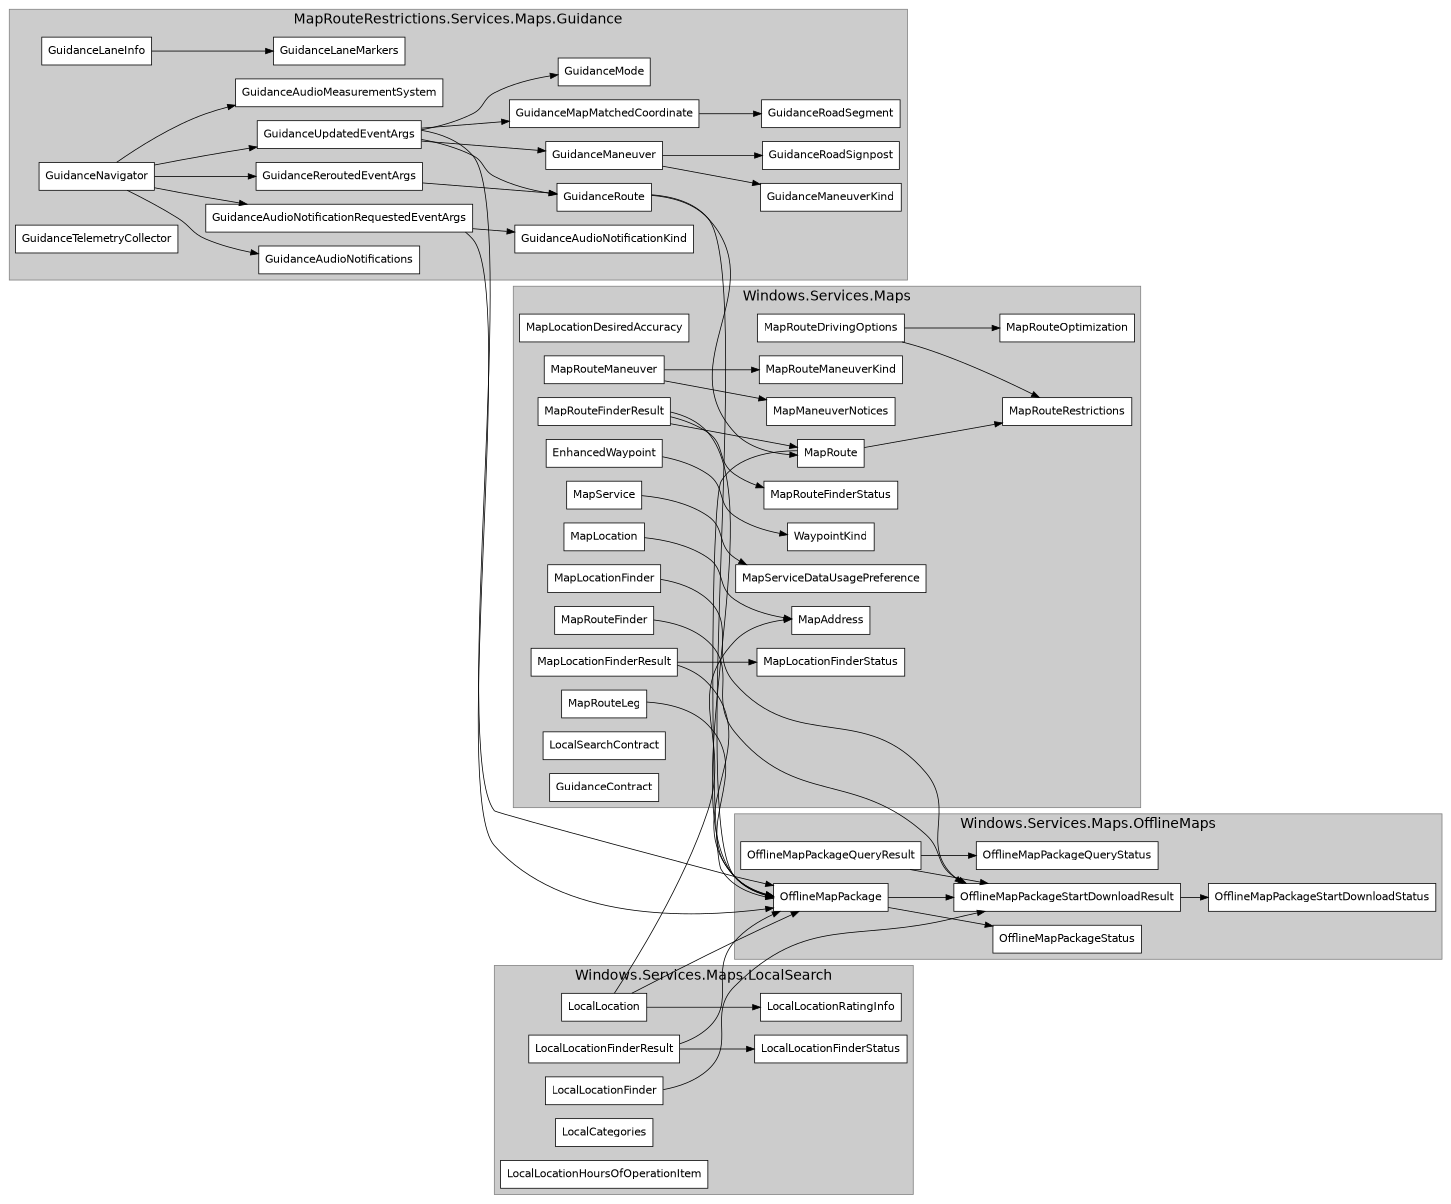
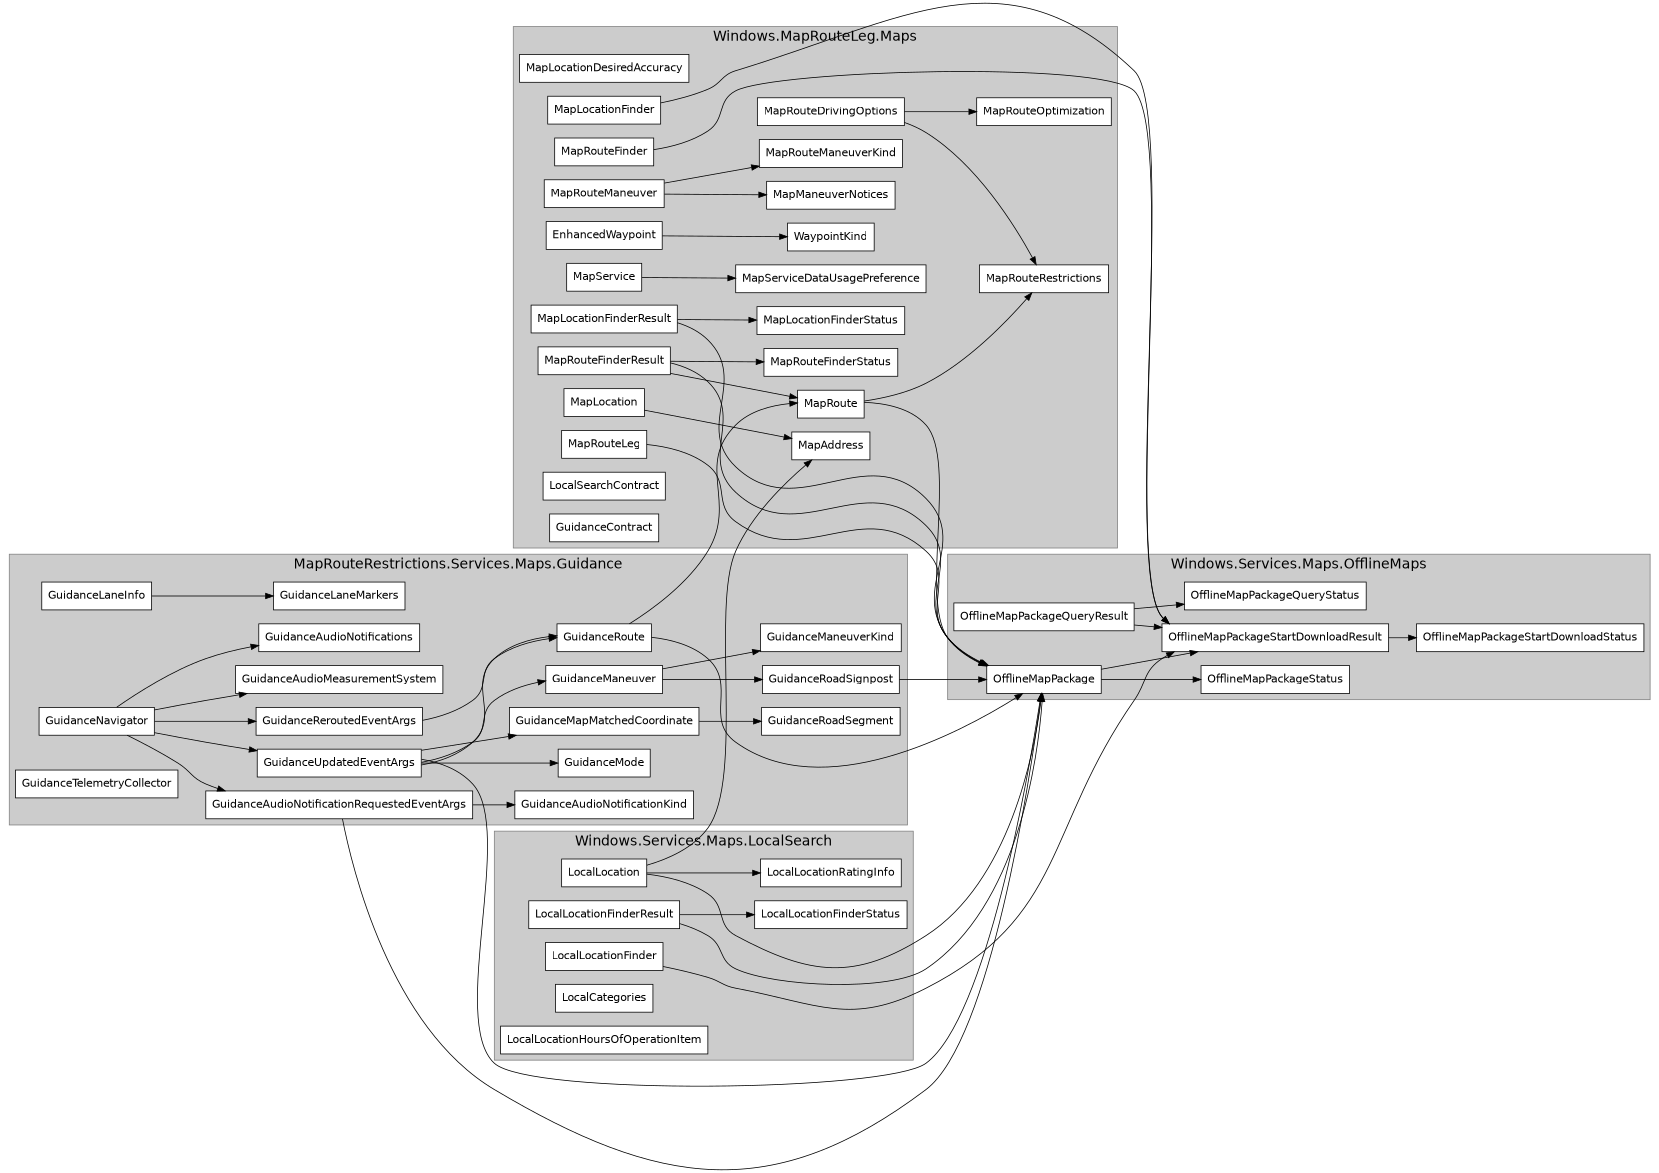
(827, 297) -> (815, 37)
none -> (939, 680)
